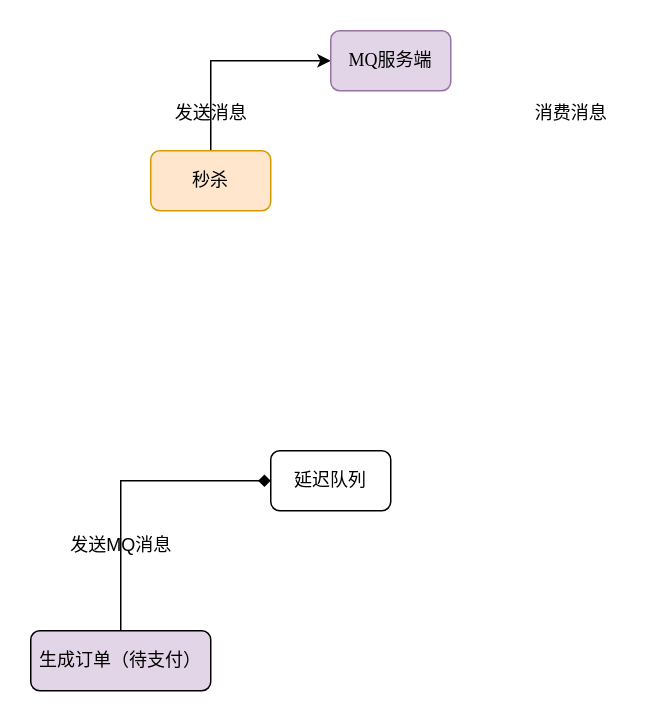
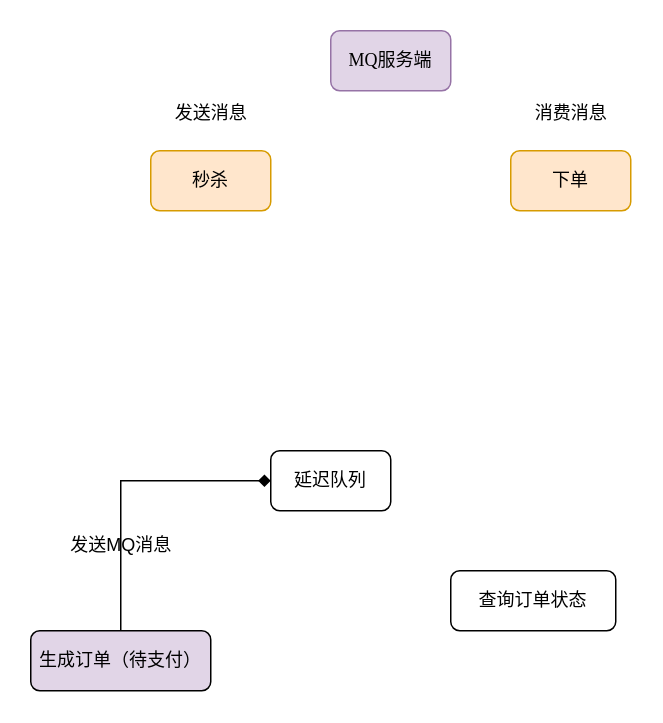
(221, 61) -> none
none -> (571, 181)
none -> (533, 601)
